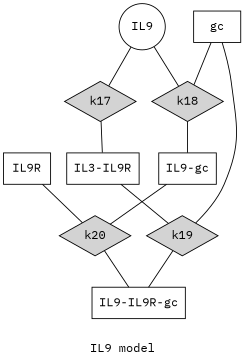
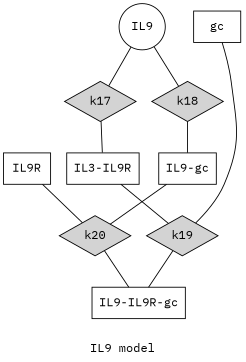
(203, 64) -> none
